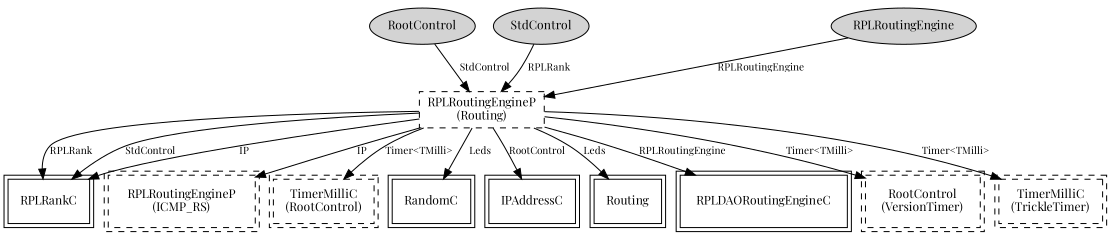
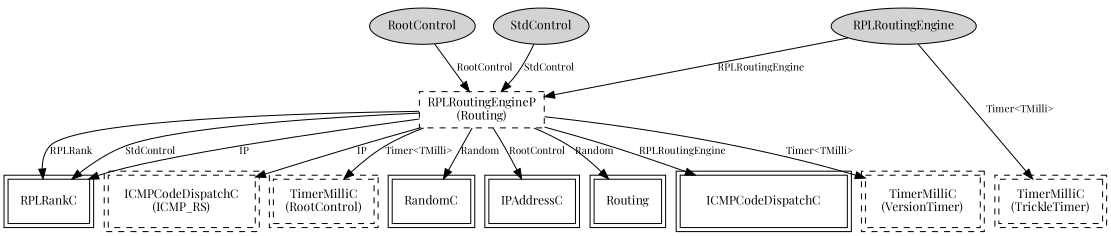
(485, 68) -> (485, 68)
(549, 68) -> (549, 68)
(770, 130) -> (972, 108)
(480, 152) -> (480, 152)
(595, 152) -> (595, 152)
(182, 201) -> (182, 201)
(764, 201) -> (764, 201)
(923, 201) -> (923, 201)
